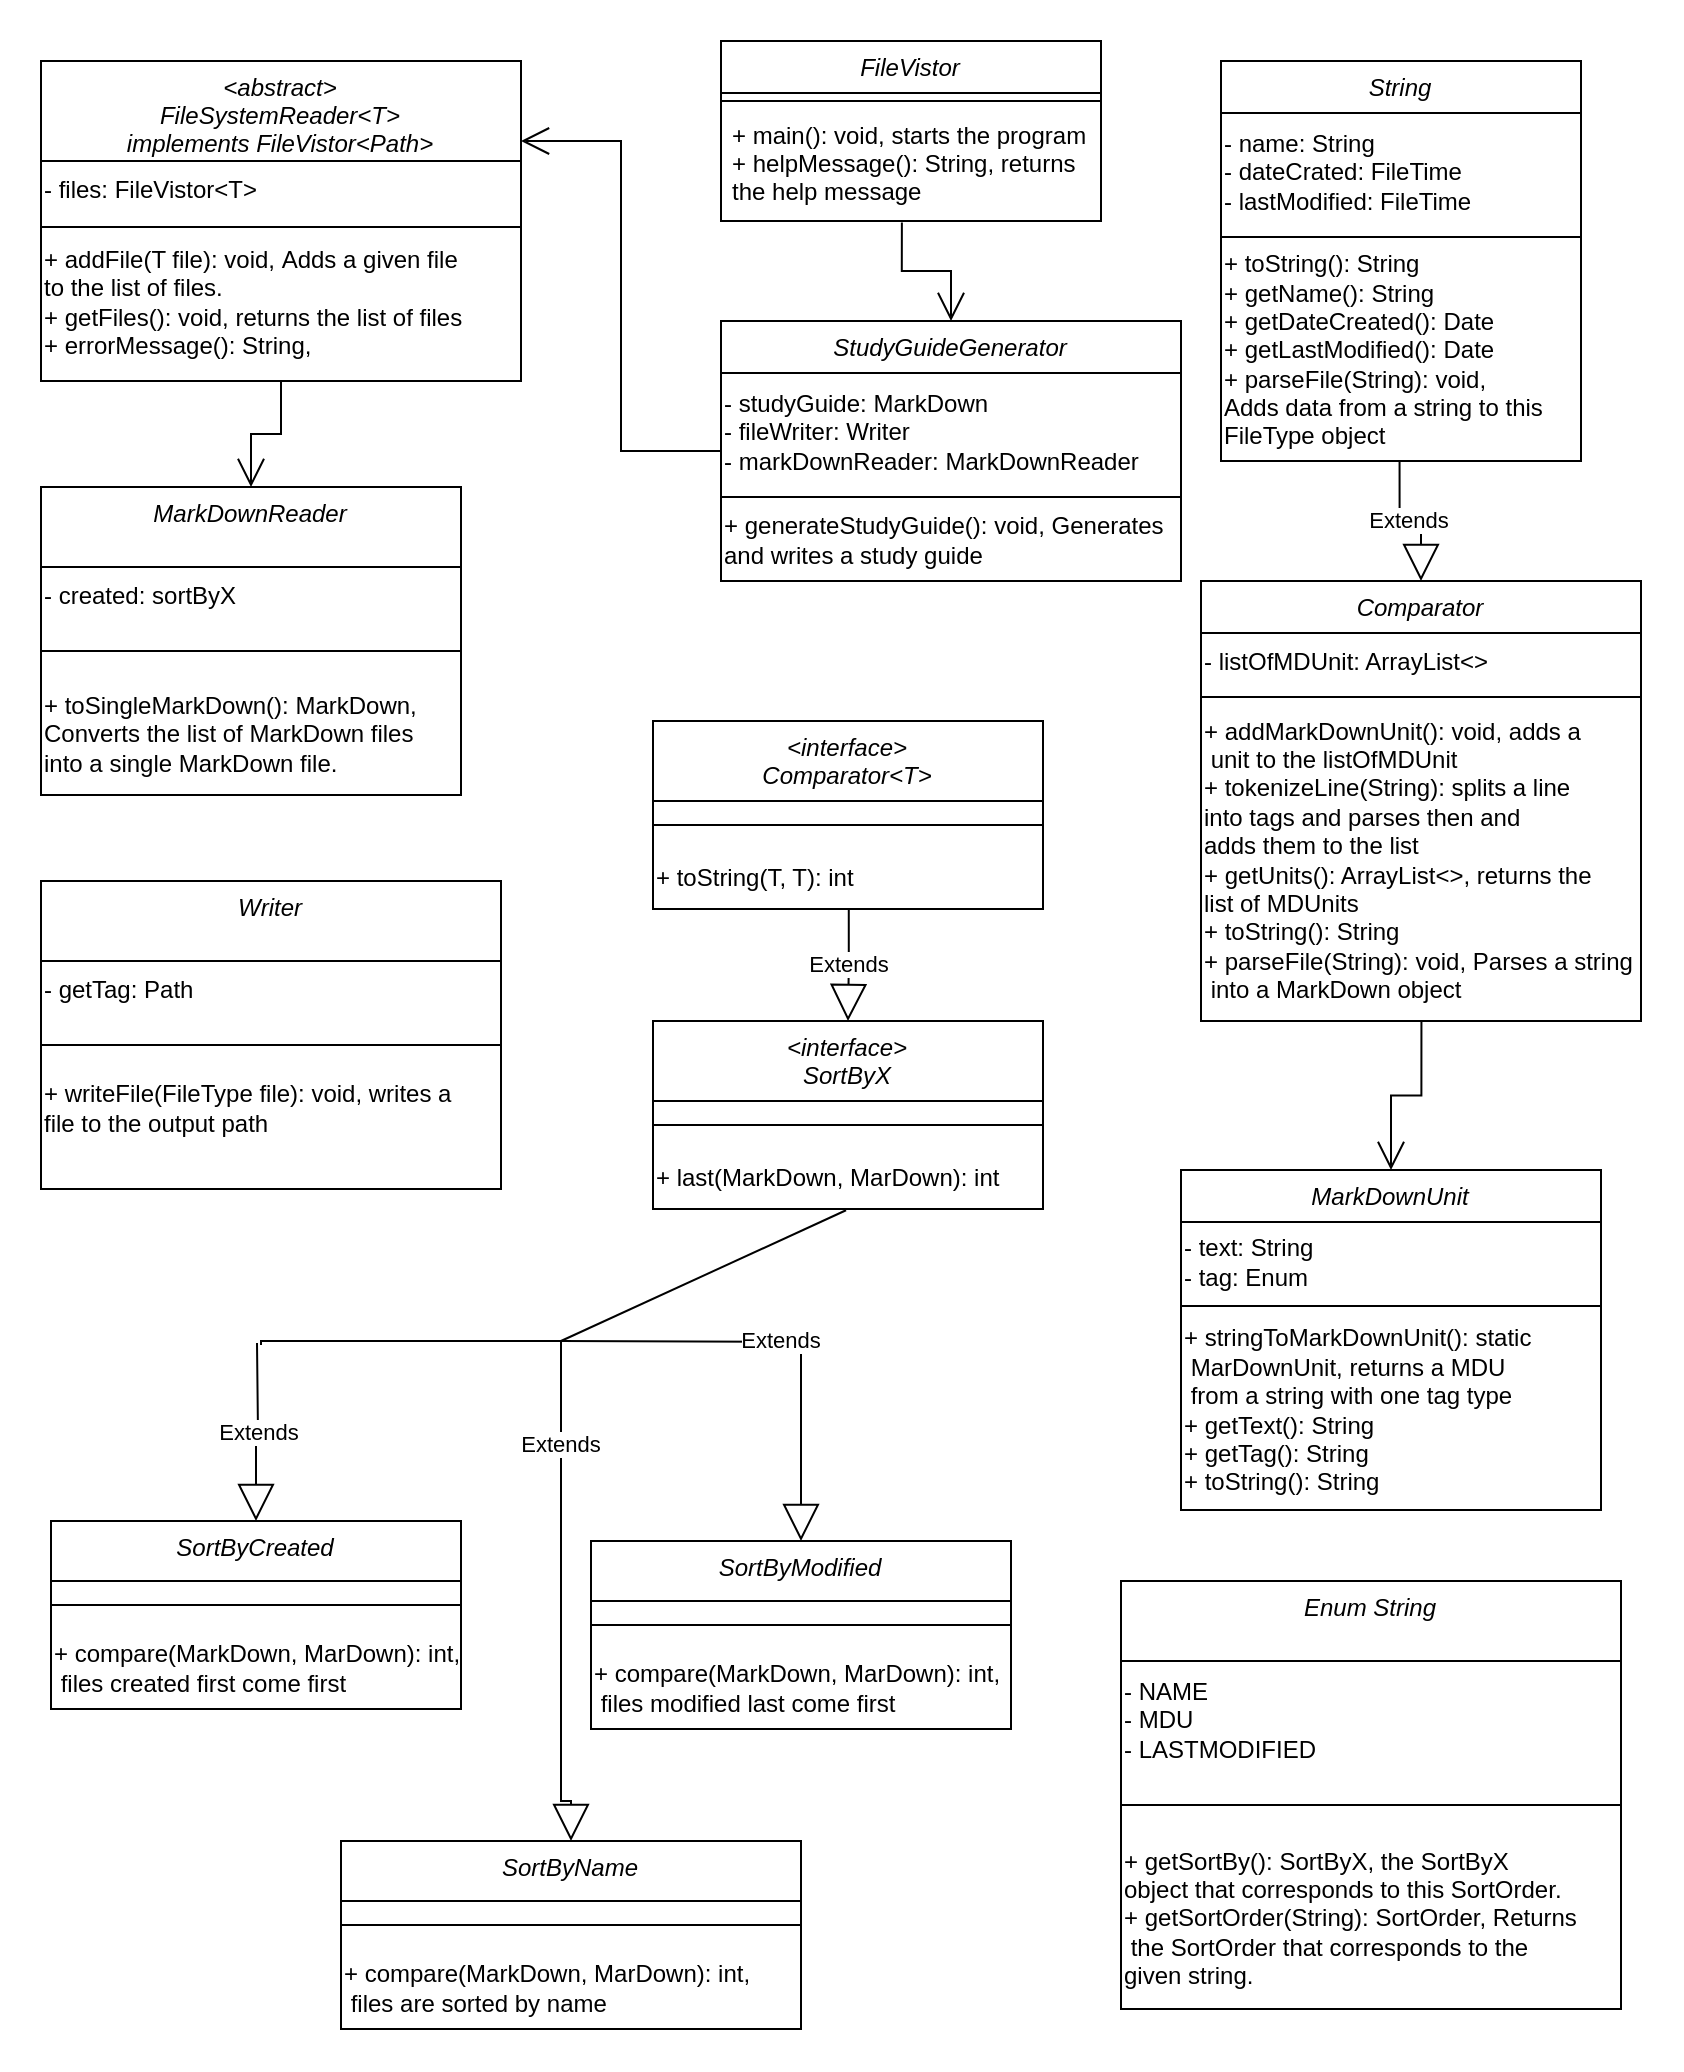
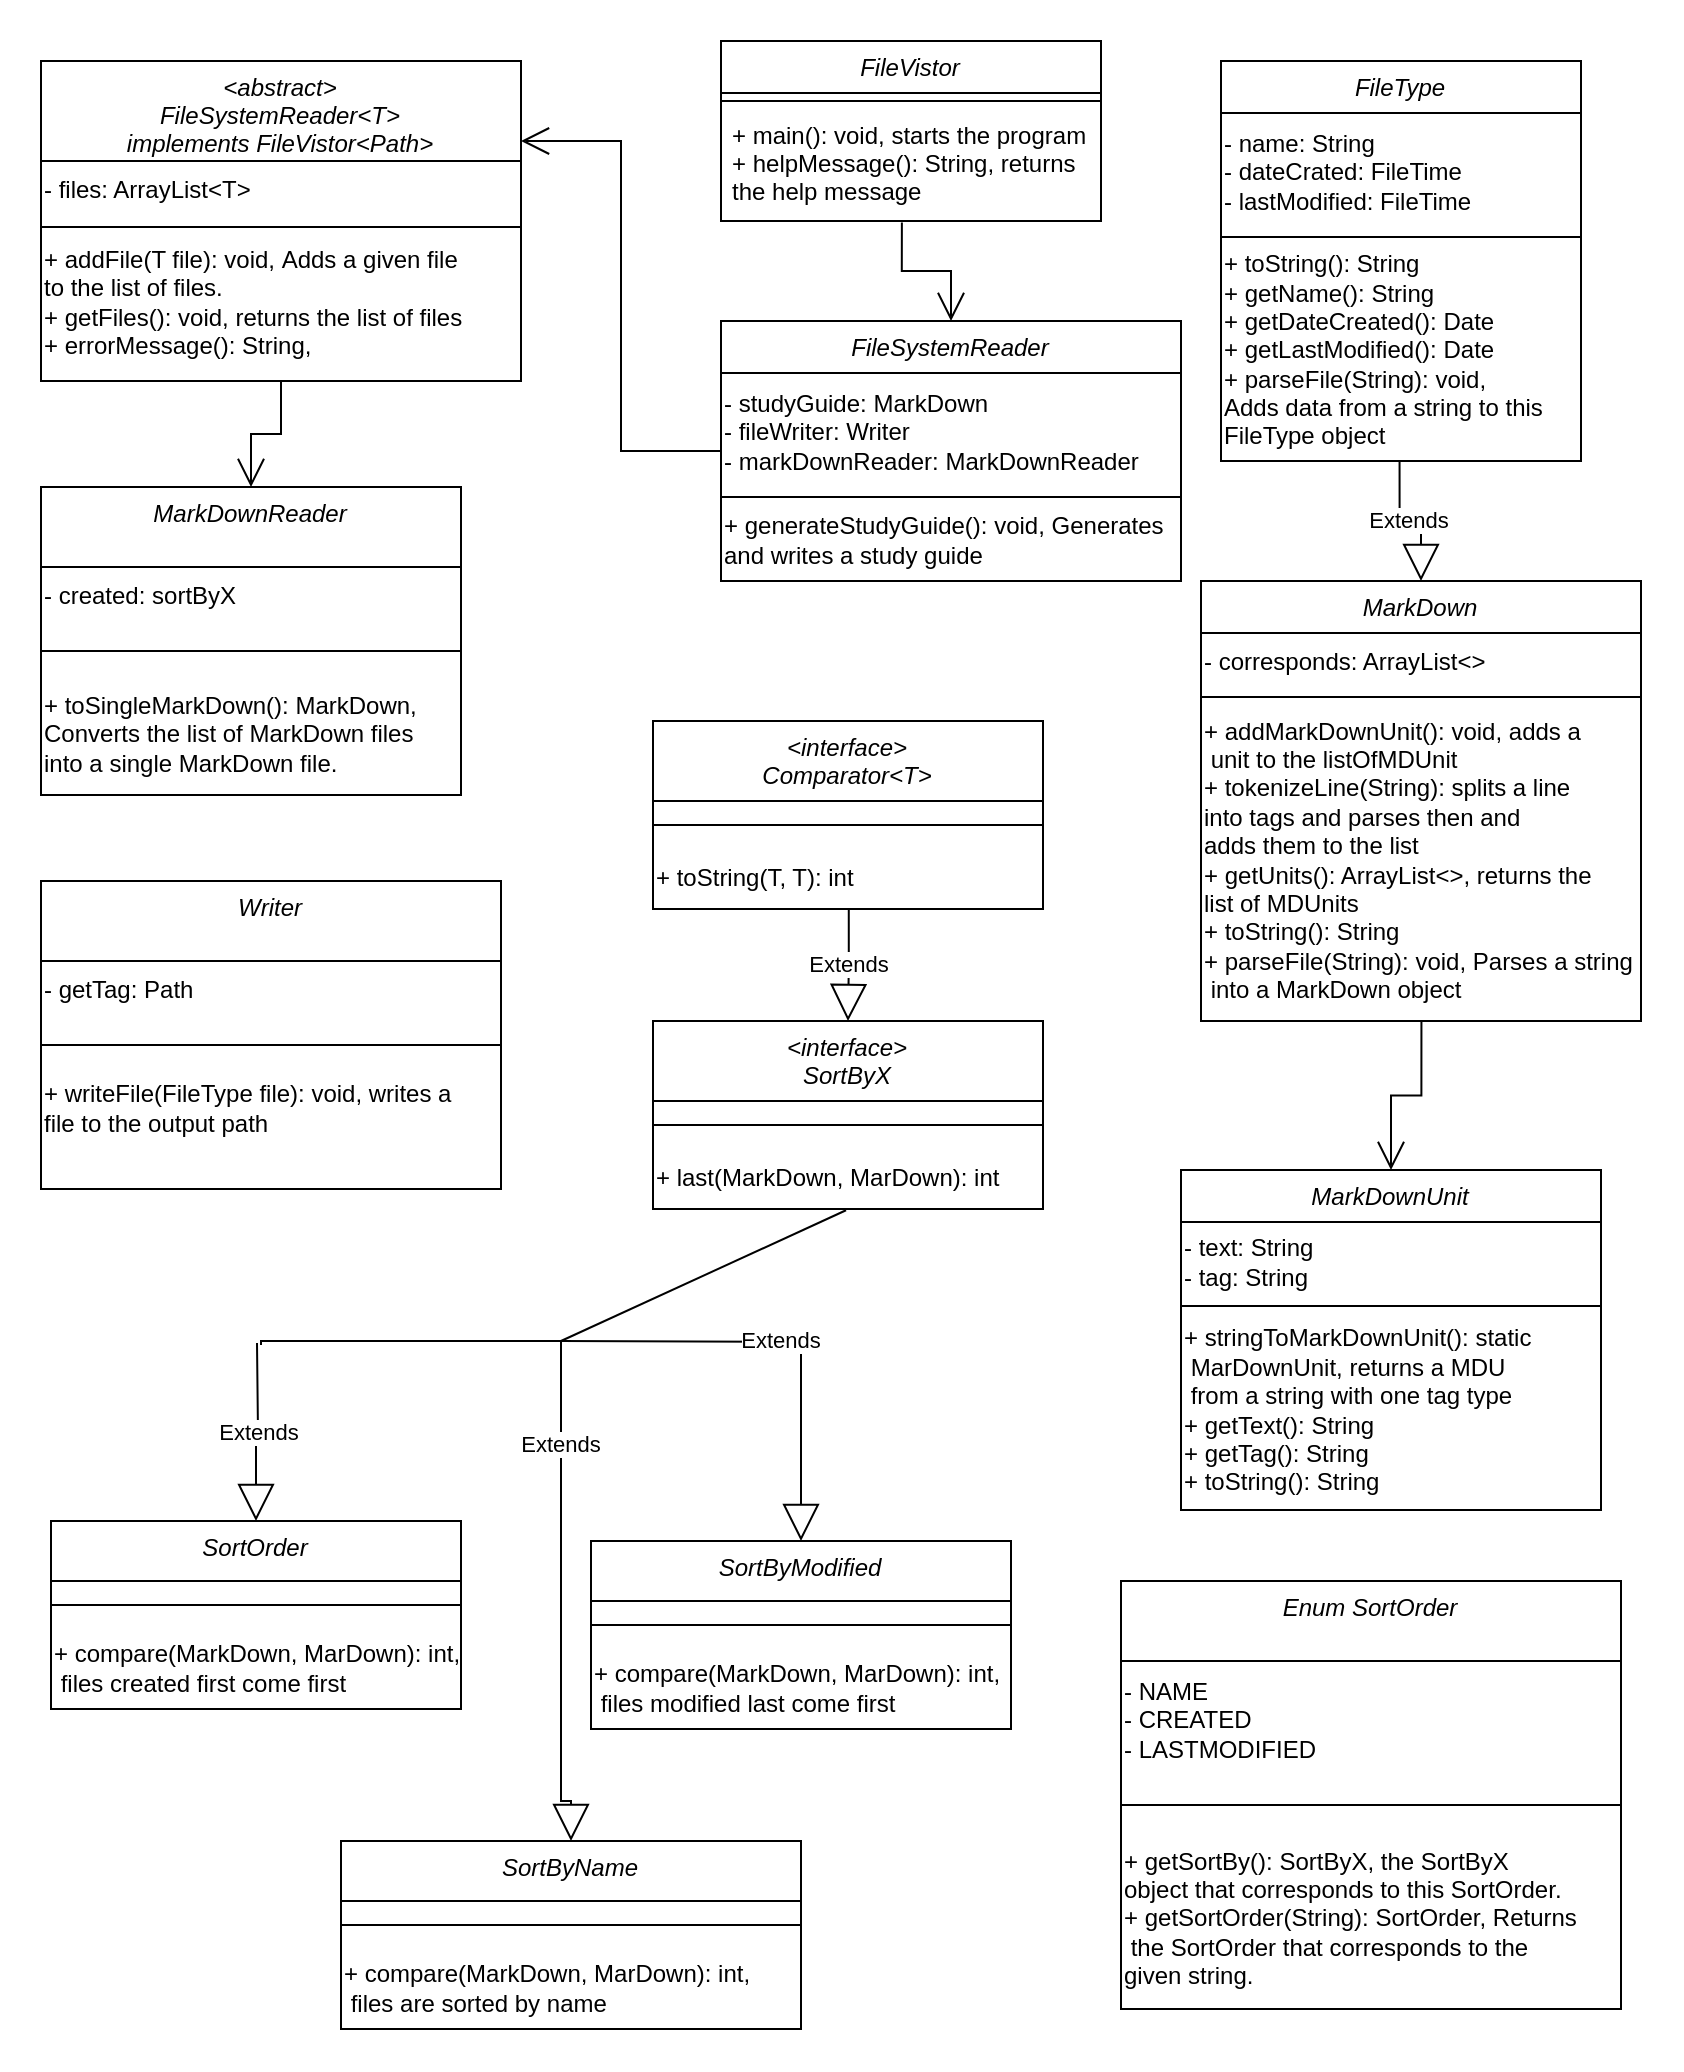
(1400, 88) -> (1400, 88)
(168, 191) -> (167, 191)
(950, 348) -> (950, 348)
(1420, 608) -> (1420, 608)
(1365, 663) -> (1367, 663)
(1267, 1263) -> (1267, 1263)
(255, 1548) -> (255, 1548)
(1370, 1608) -> (1370, 1608)
(1216, 1721) -> (1216, 1721)
